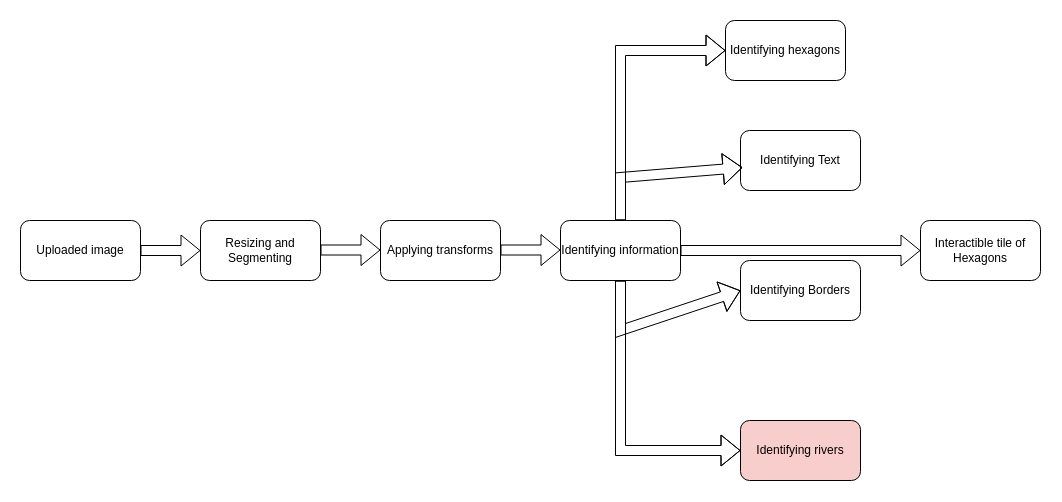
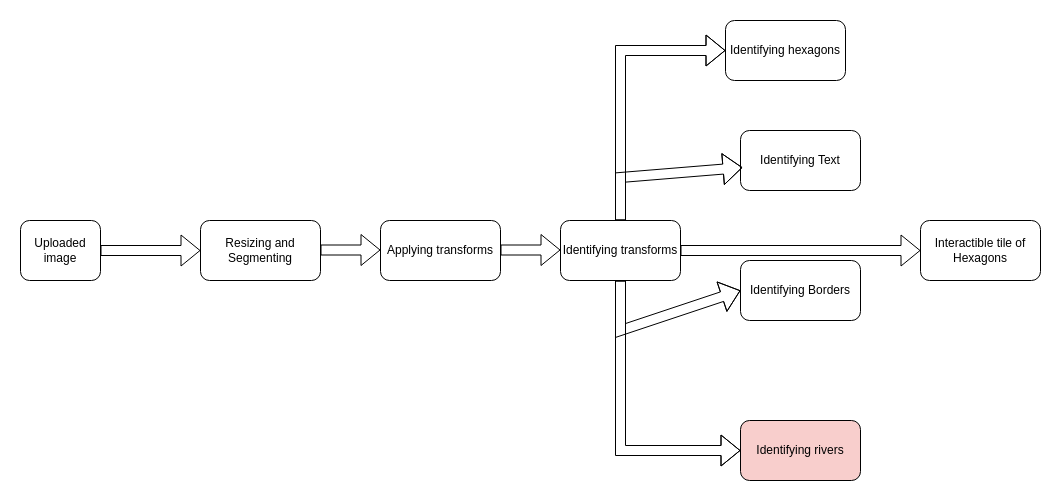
(81, 251) -> (61, 251)
(621, 251) -> (621, 251)
